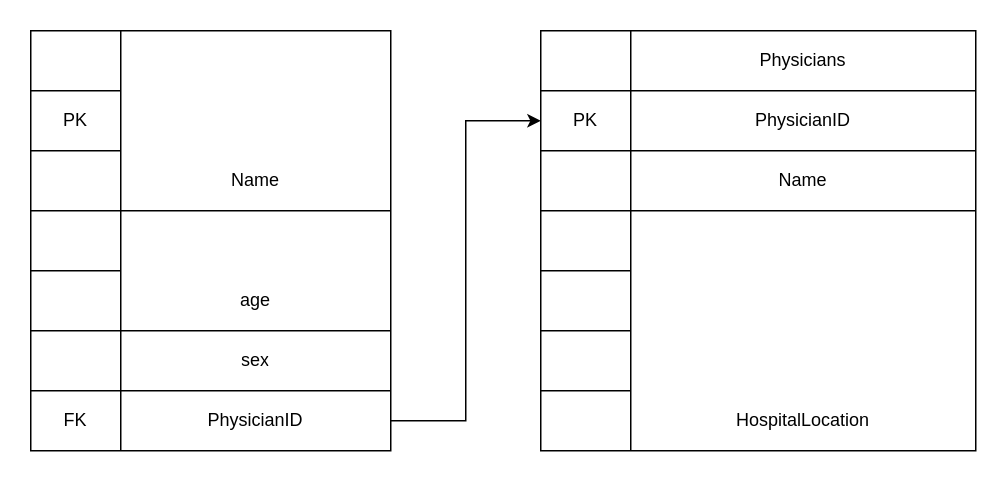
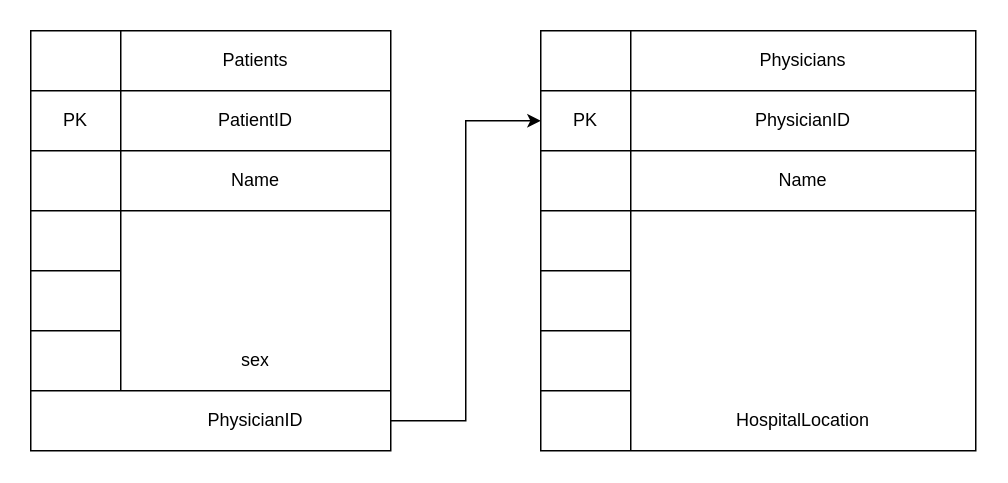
none -> (256, 61)
none -> (256, 121)
(256, 301) -> none
(76, 421) -> none
